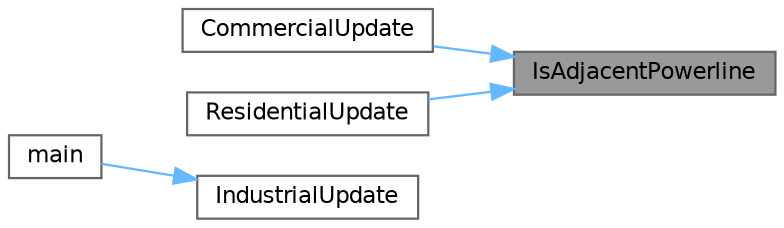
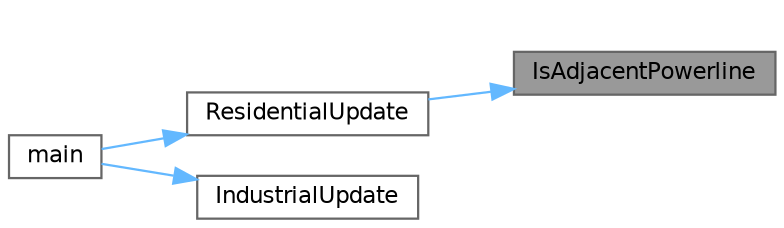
(308, 30) -> none
none -> (133, 144)
